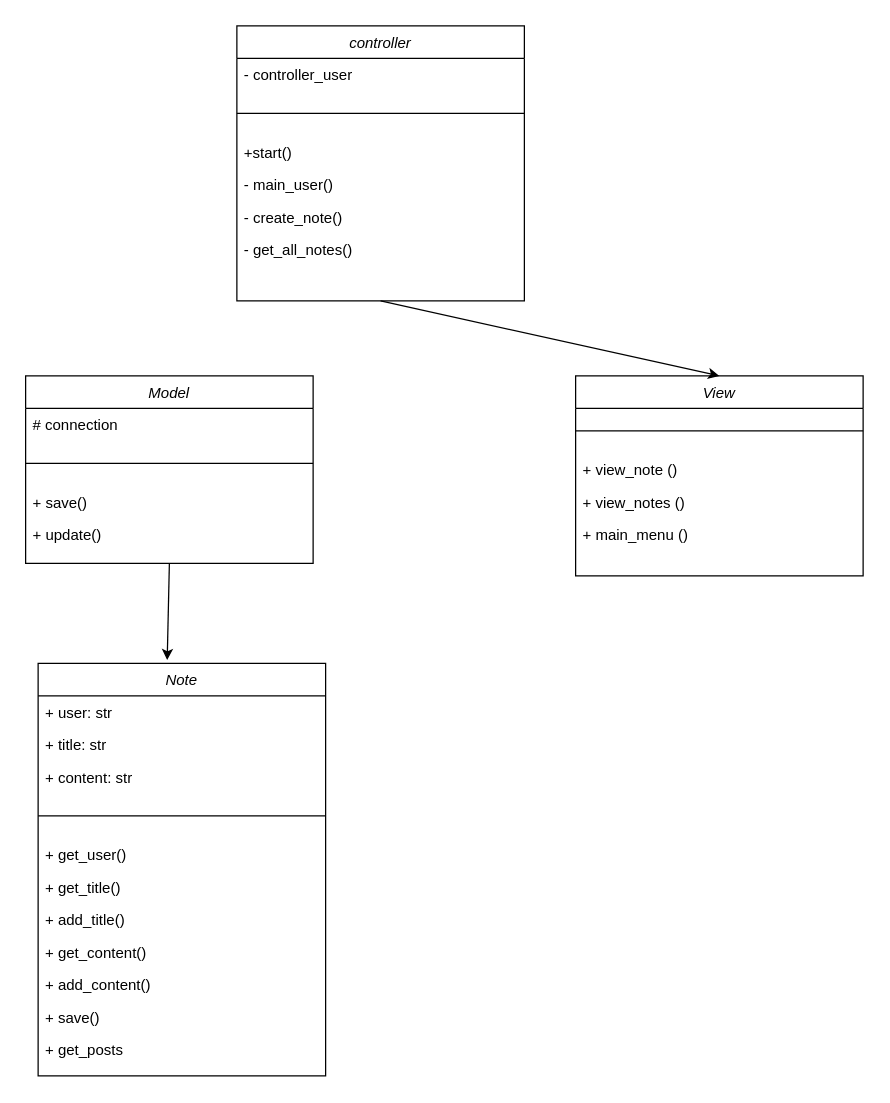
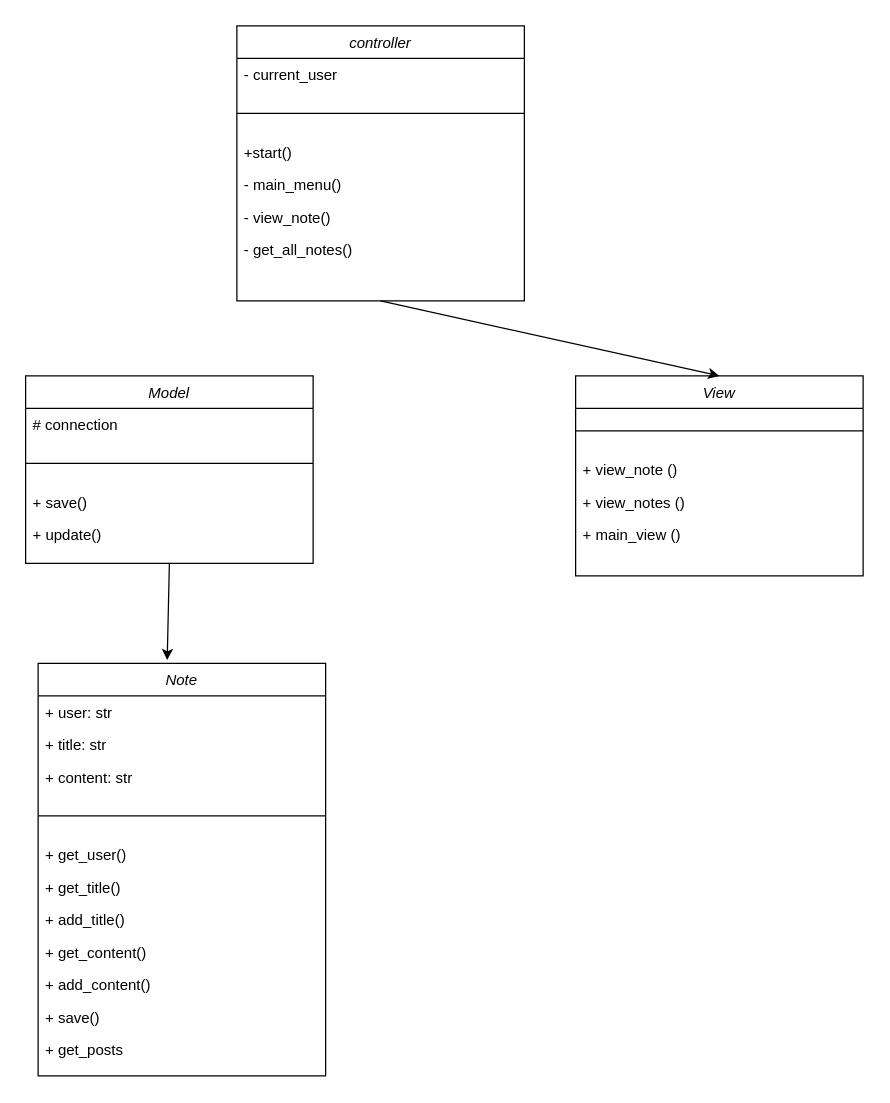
(309, 75) -> (301, 75)
(294, 185) -> (294, 185)
(305, 218) -> (294, 218)
(635, 535) -> (634, 535)
